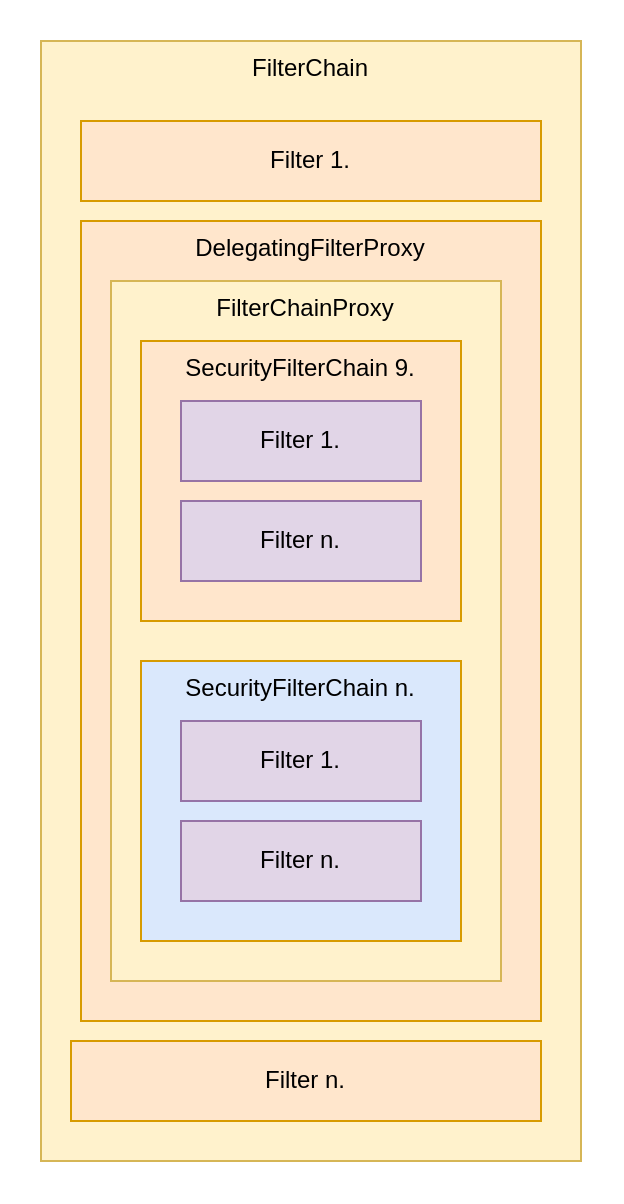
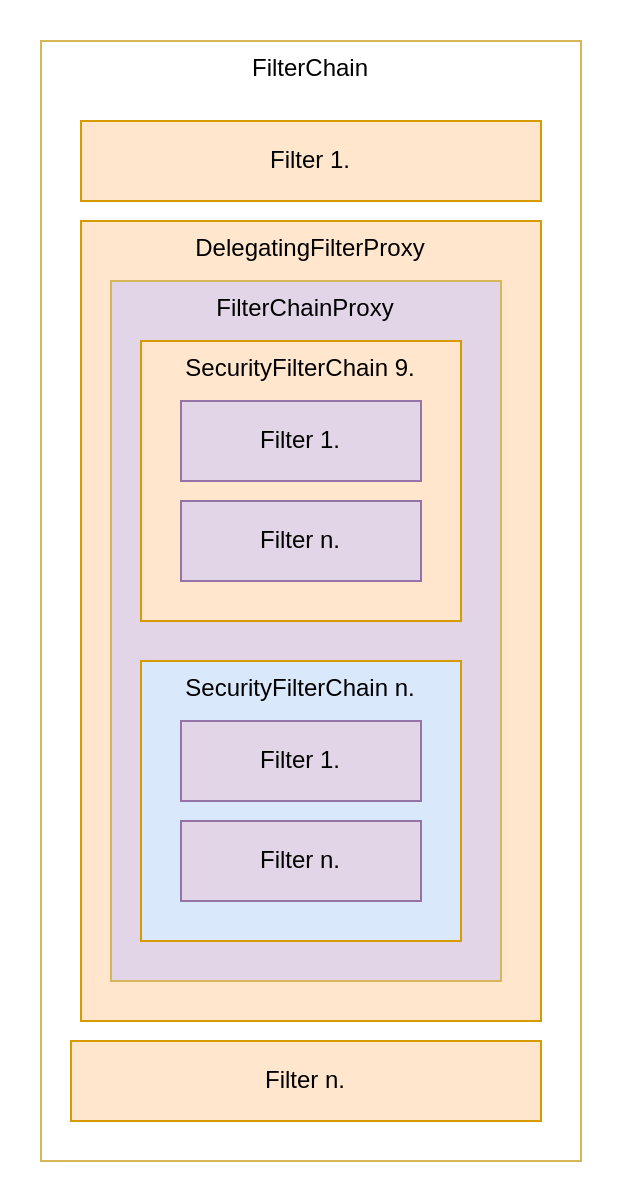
(311, 69) -> (311, 69)
(306, 631) -> (306, 631)
